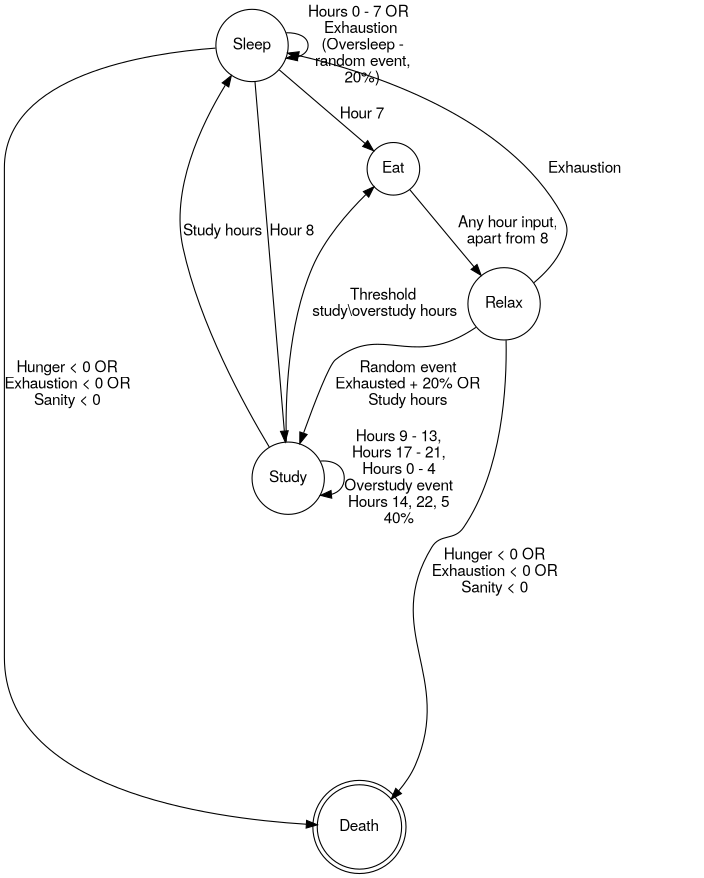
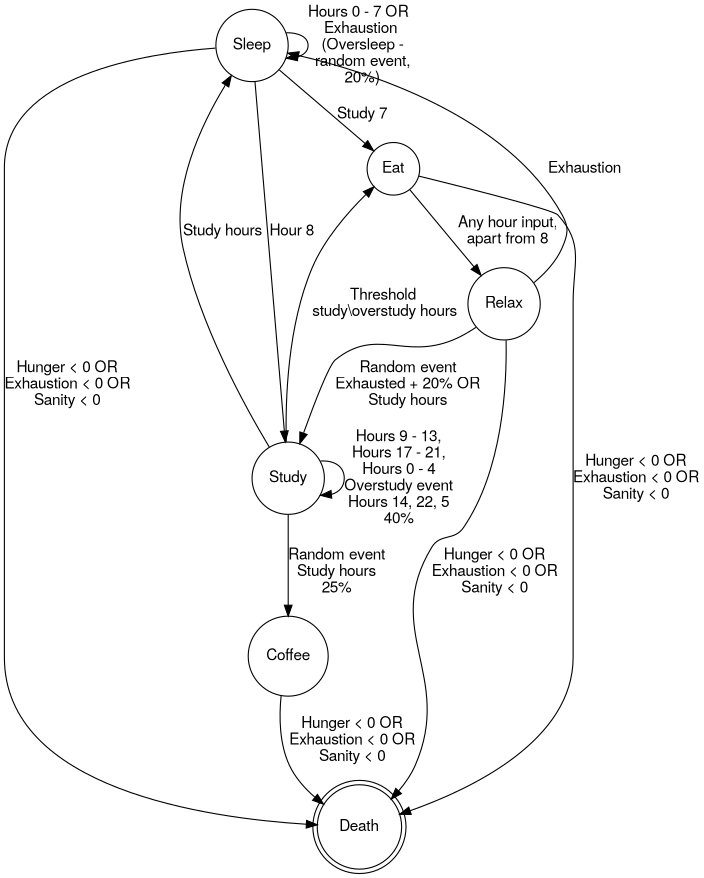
(362, 115) -> (362, 115)
none -> (573, 480)
none -> (288, 656)
